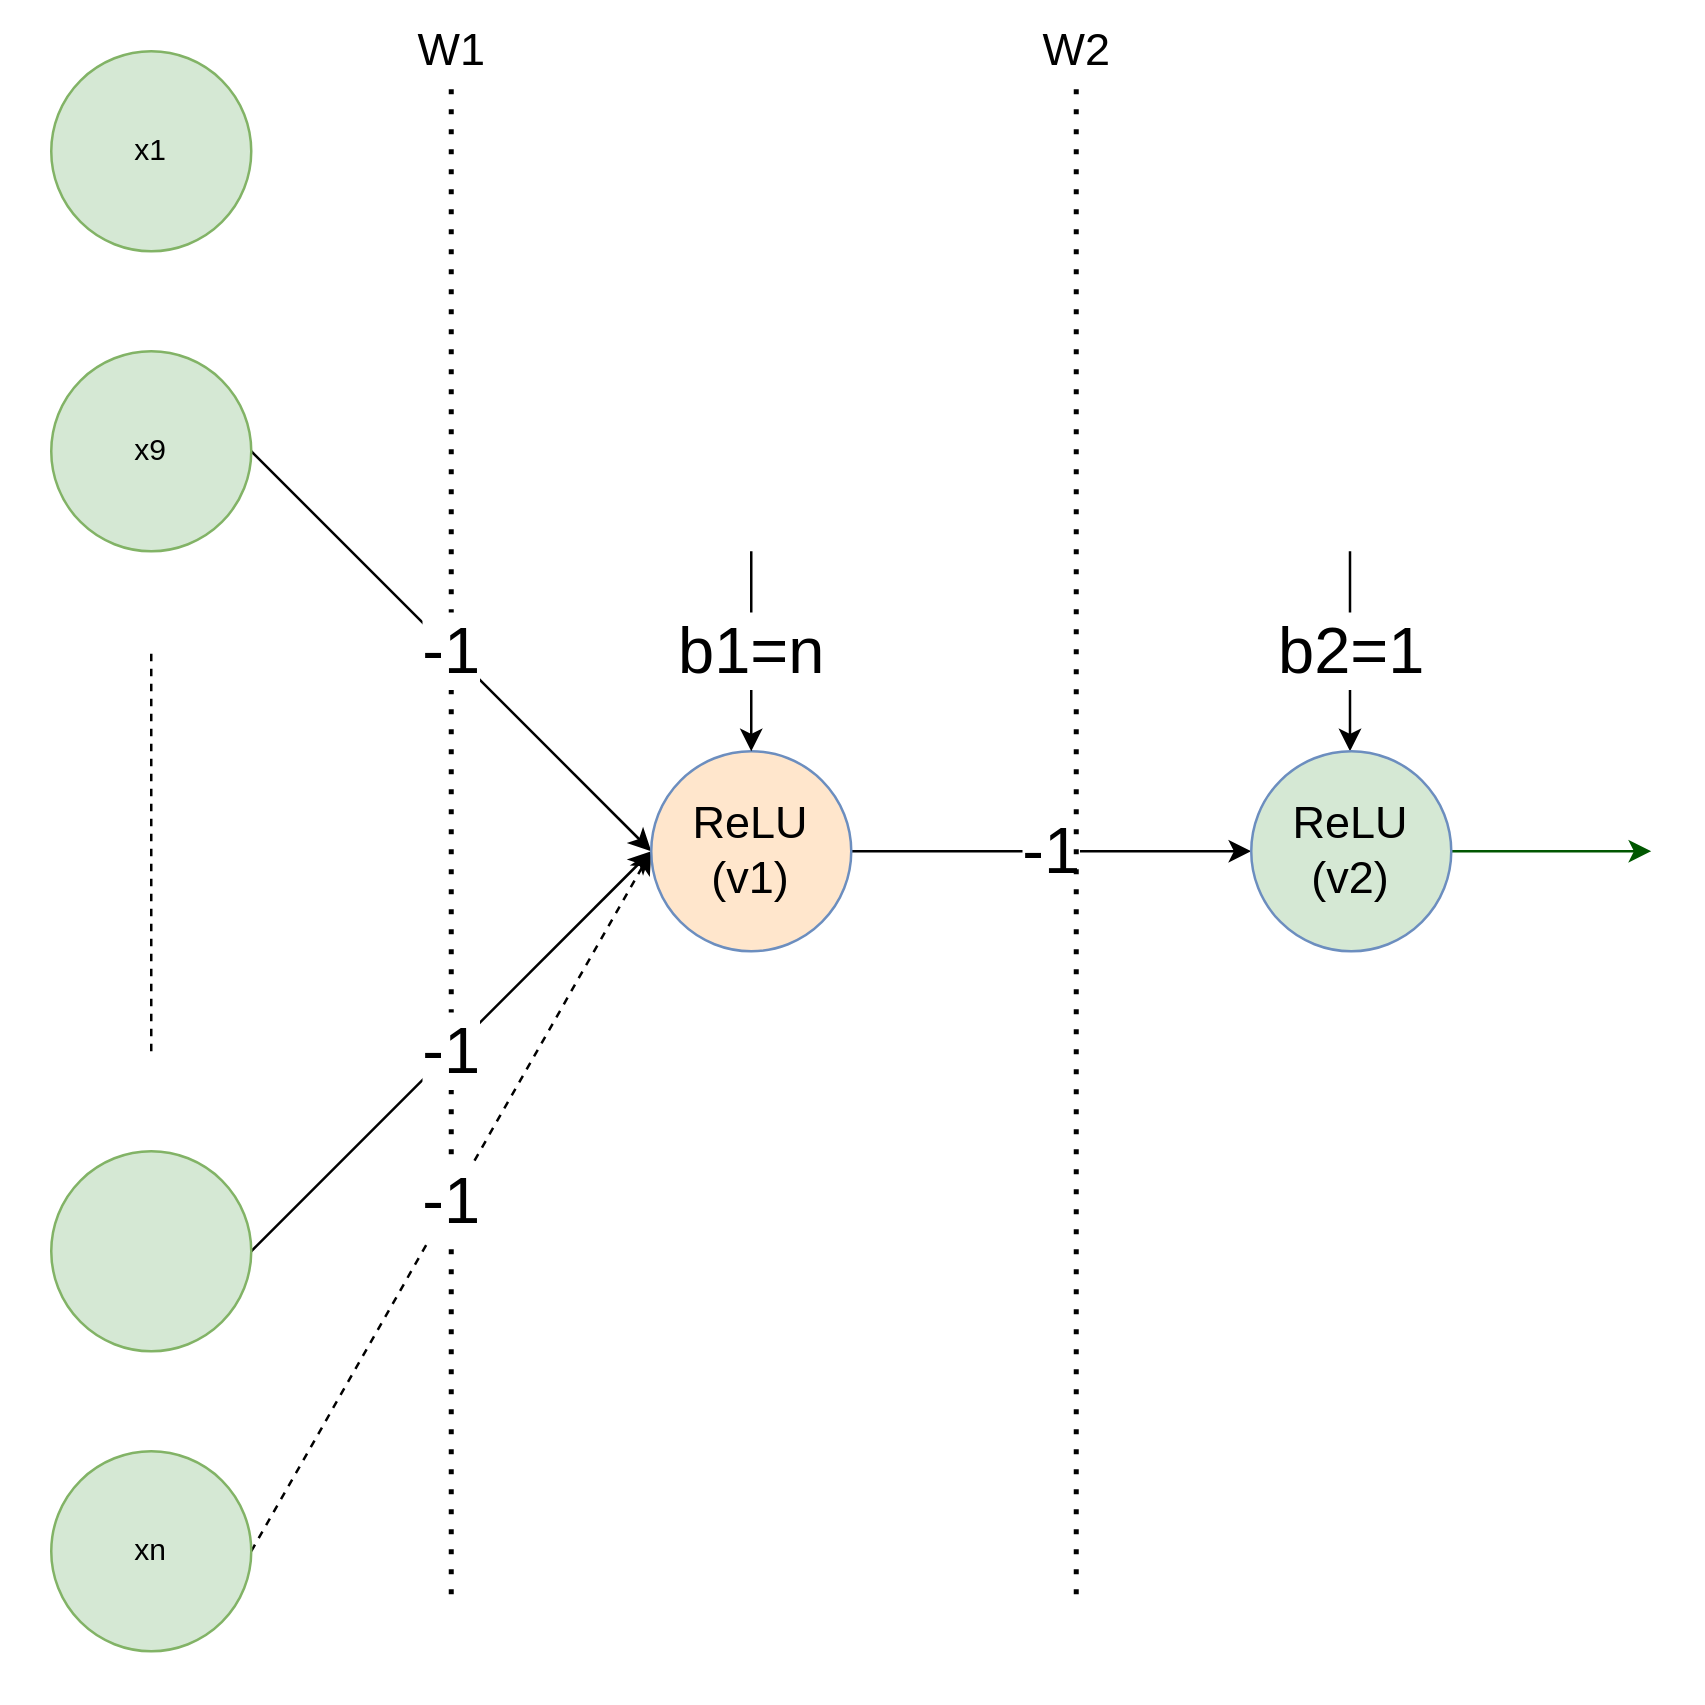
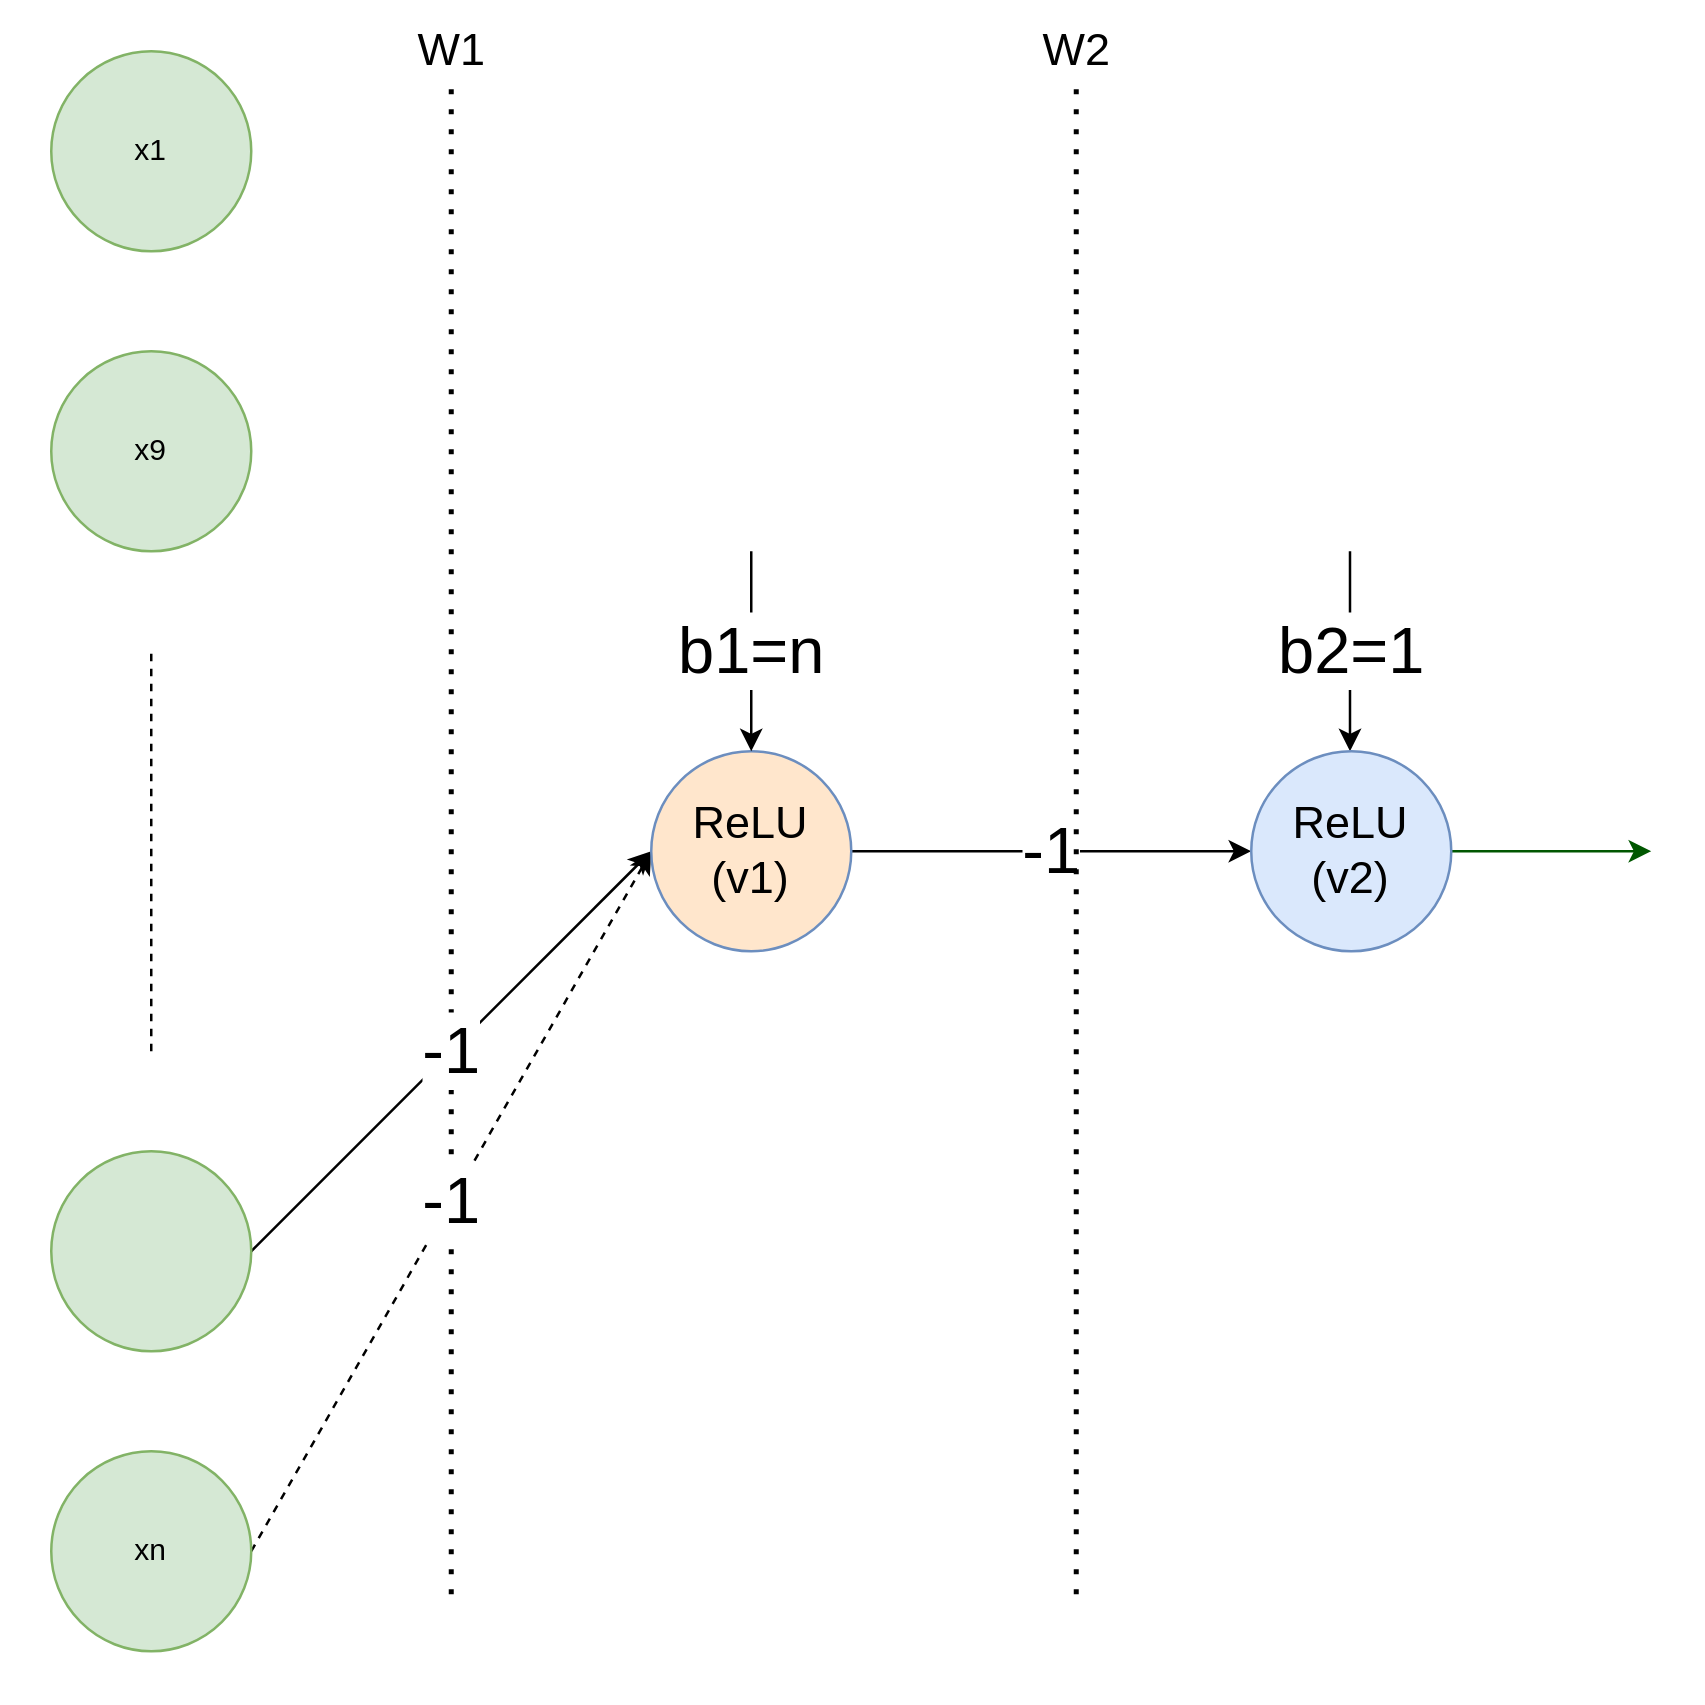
(547, 747) -> none
(1351, 851) -> (1351, 851)
